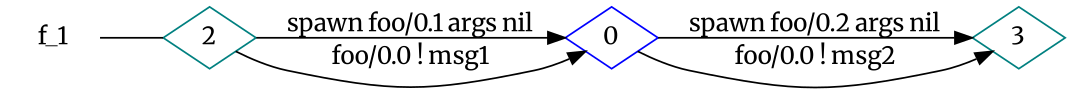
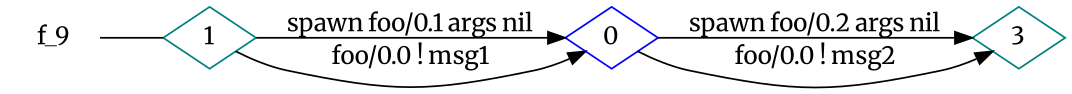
(53, 38) -> (53, 38)
(210, 38) -> (210, 38)
